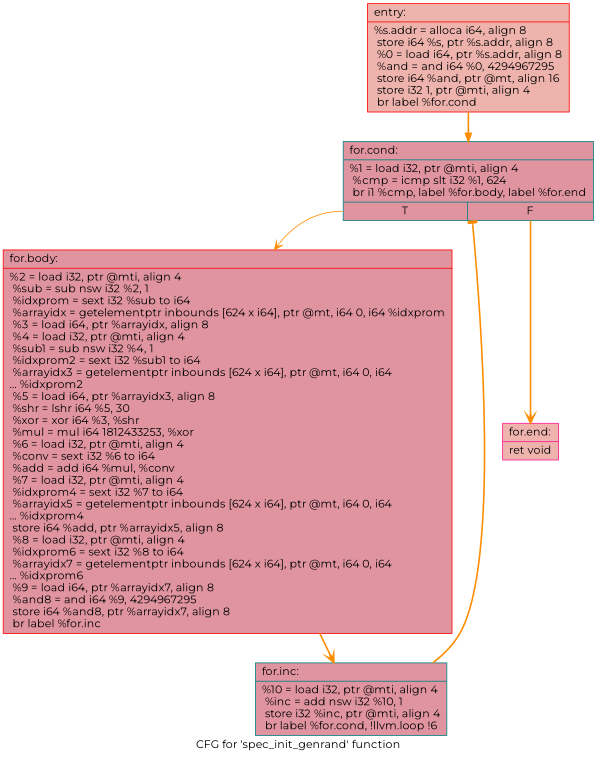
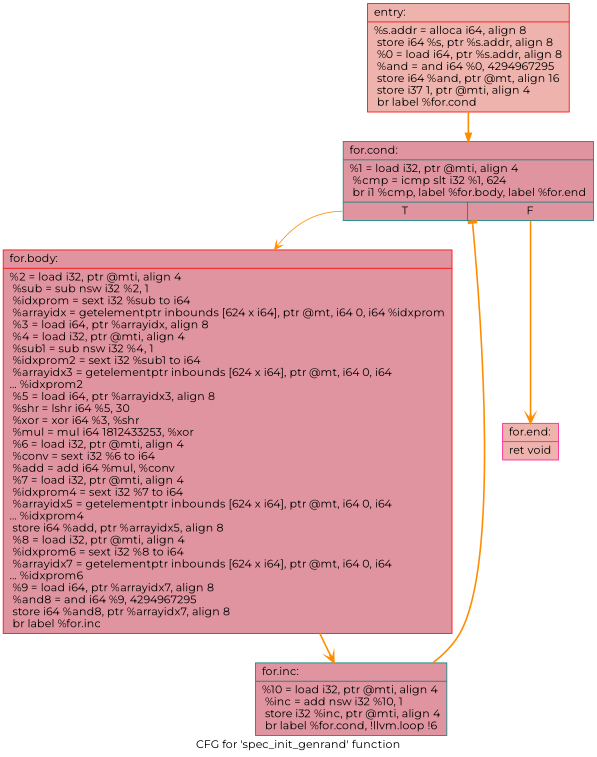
(452, 90) -> (452, 90)
